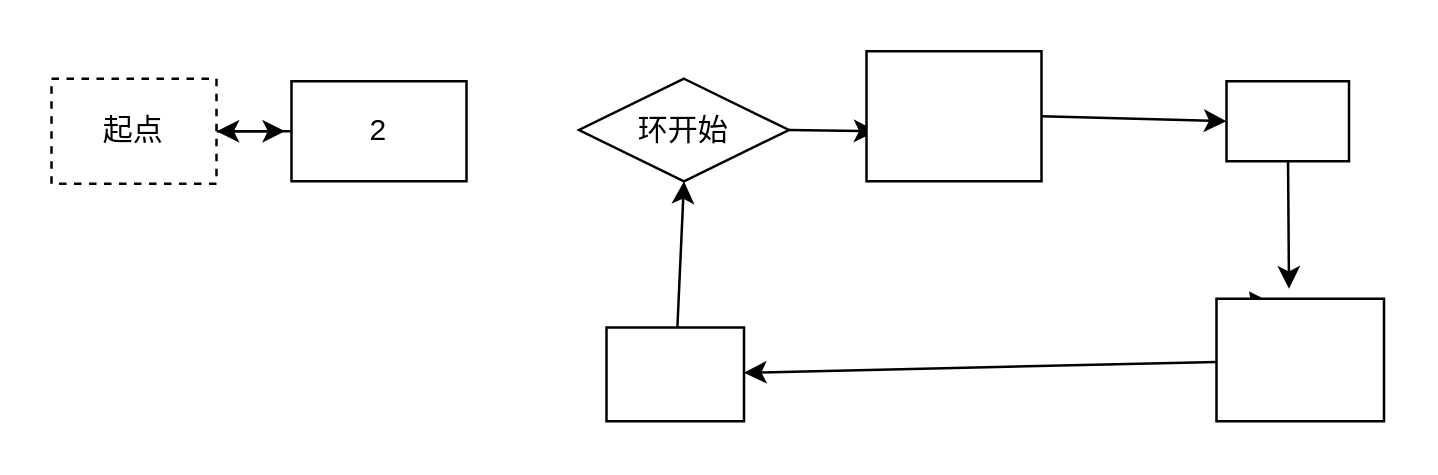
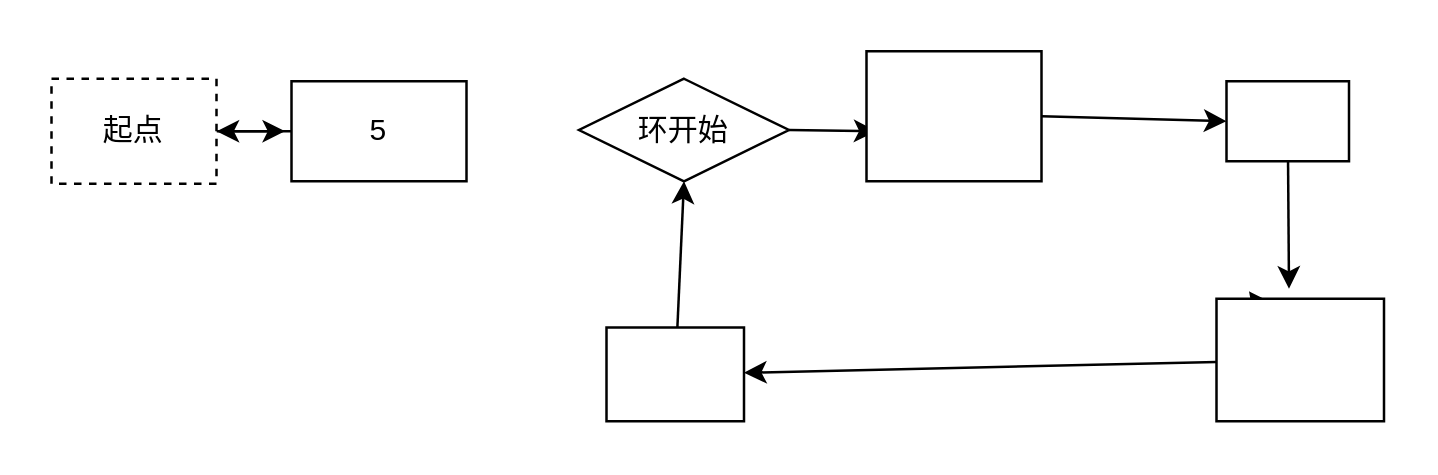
(379, 131) -> (379, 131)
